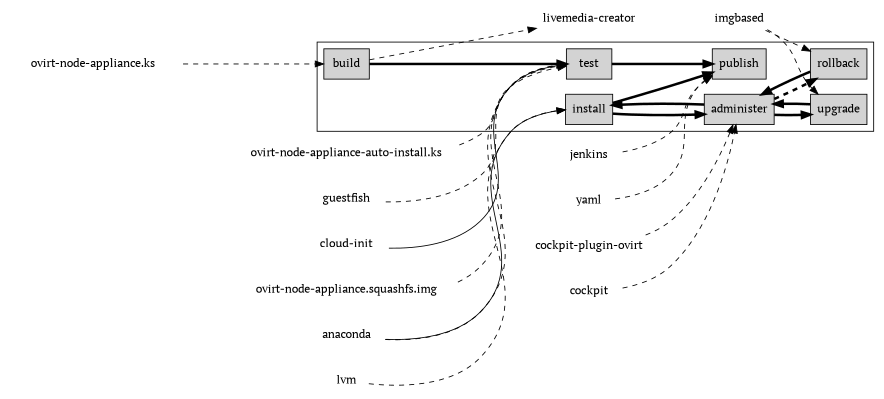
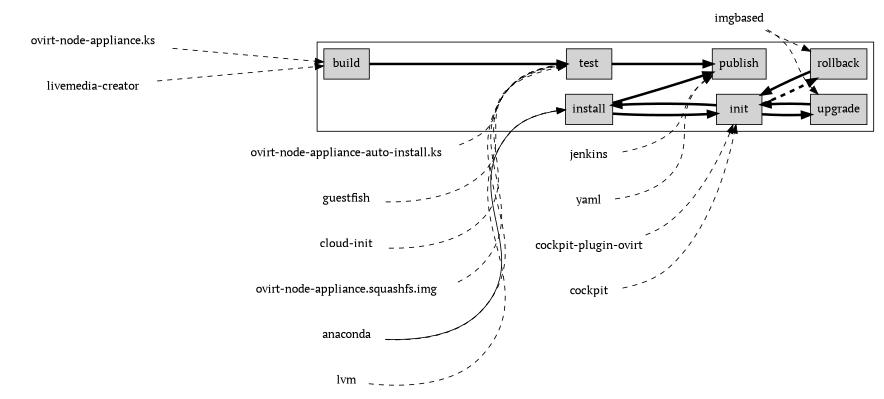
(433, 48) -> (236, 74)
(739, 109) -> (739, 109)
(484, 217) -> (484, 217)
